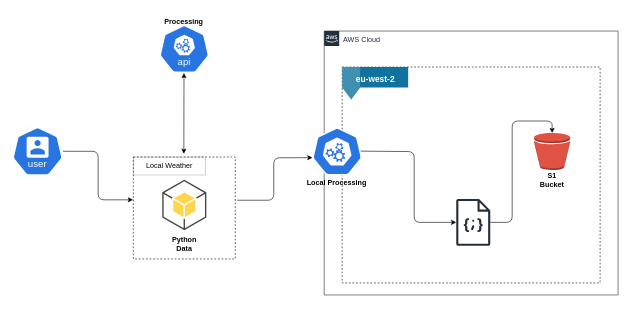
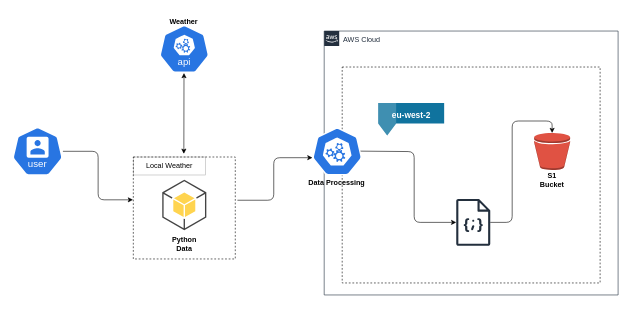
(184, 21) -> (184, 21)
(375, 83) -> (411, 119)
(337, 183) -> (337, 183)
